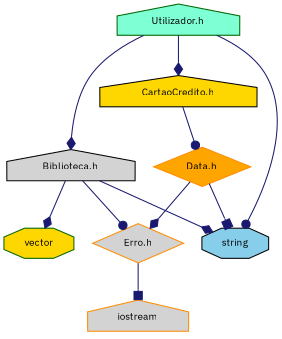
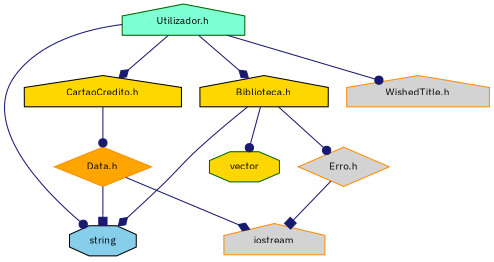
none -> (418, 93)
(71, 167) -> (264, 93)
(58, 199) -> (256, 125)
(174, 200) -> (182, 201)
